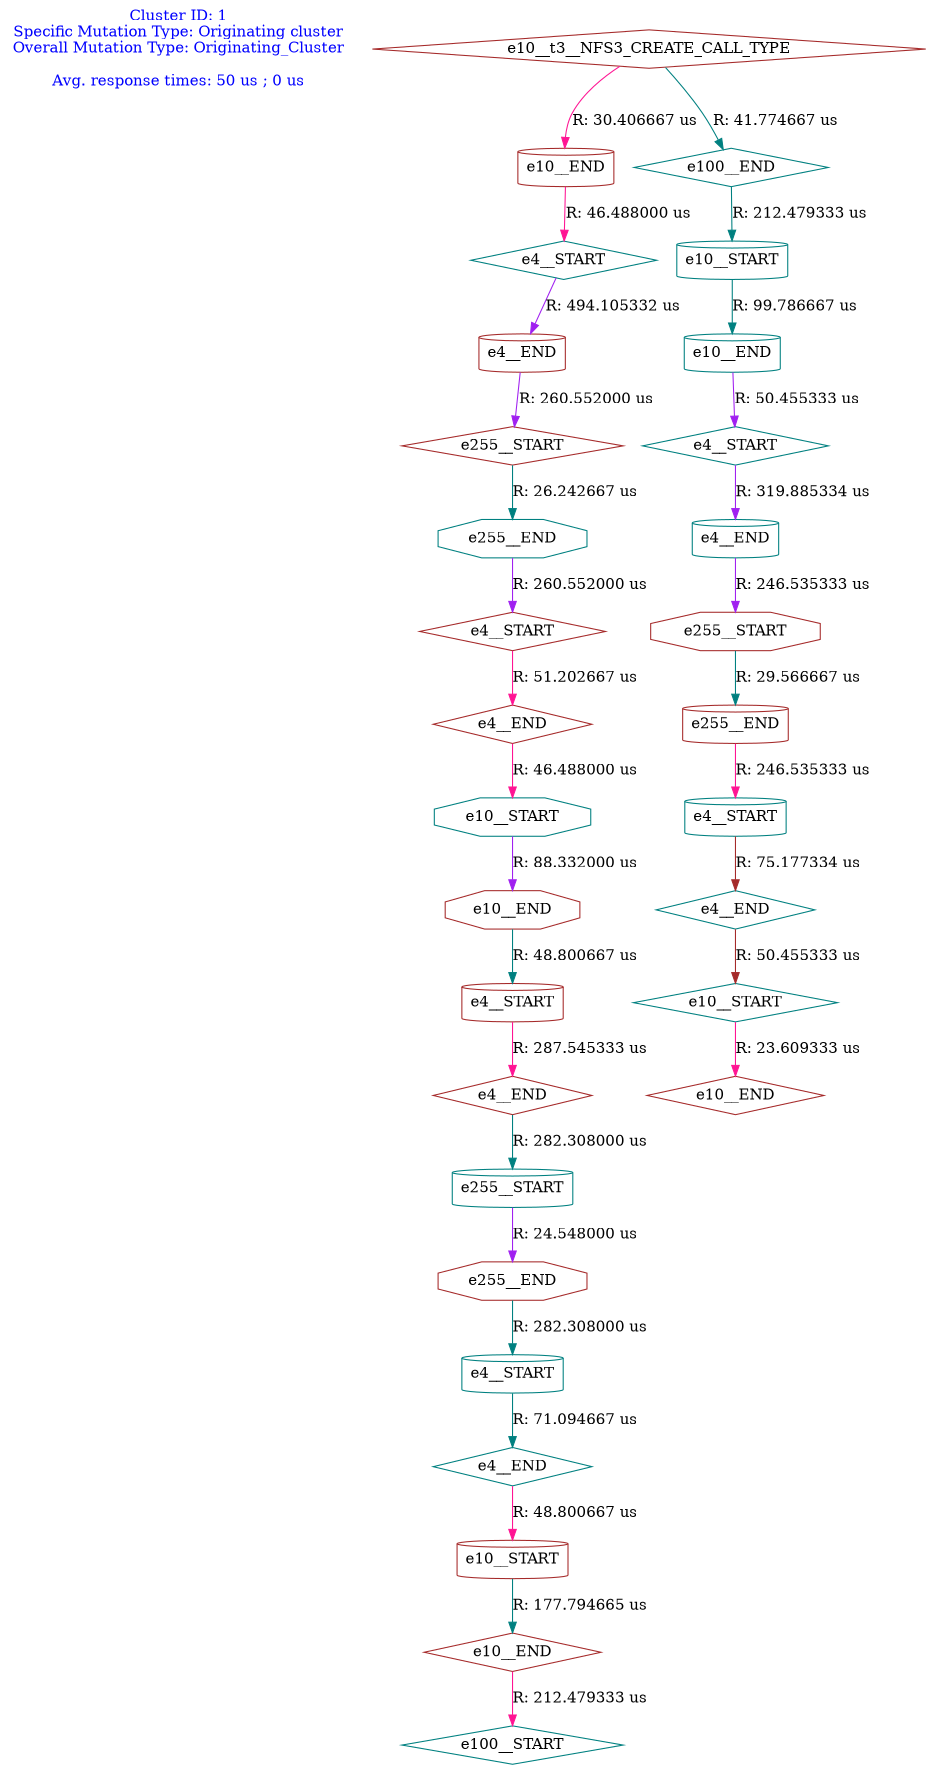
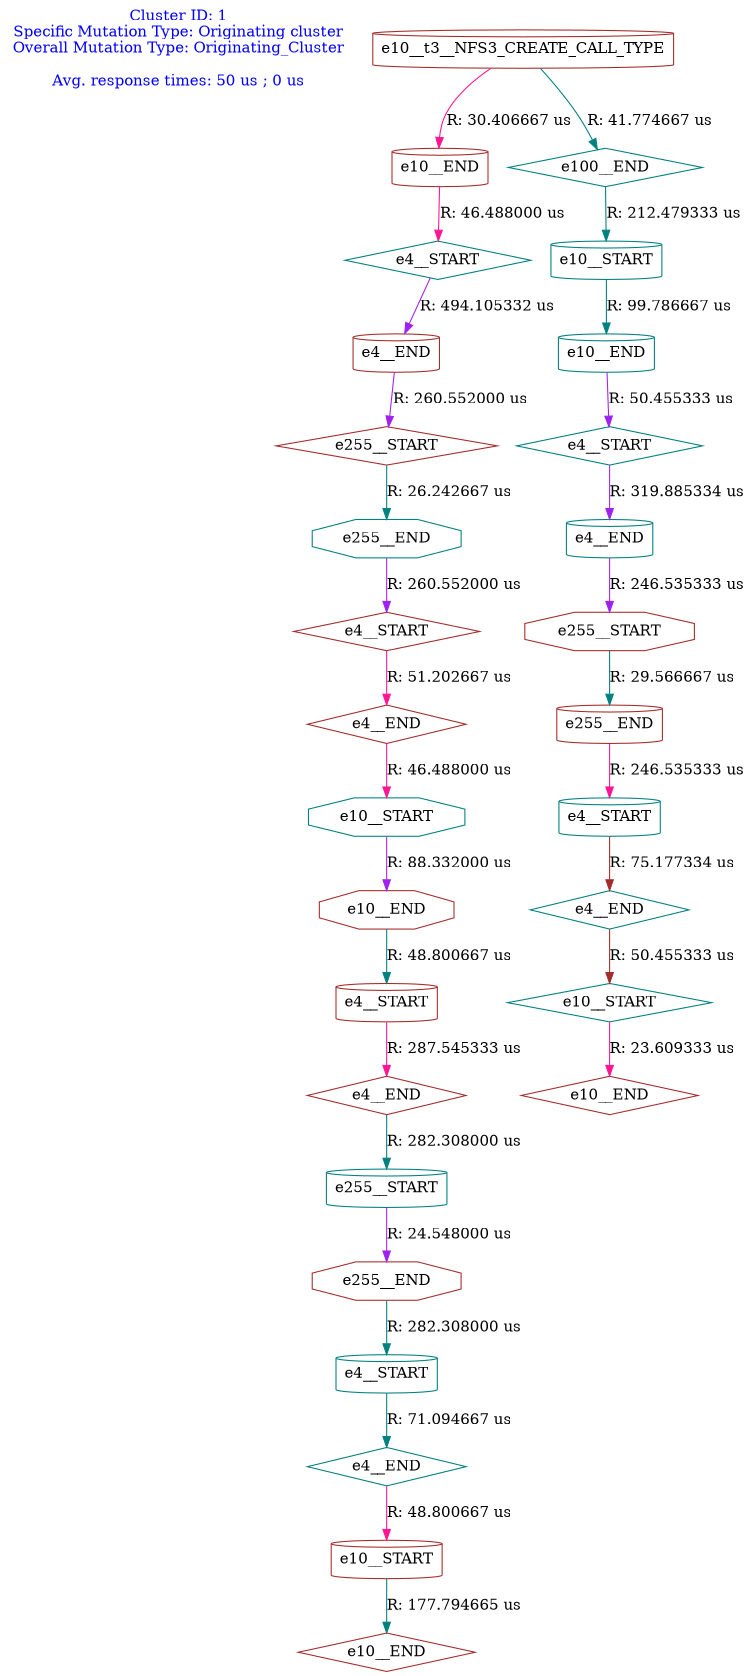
(649, 49) -> (523, 49)
(513, 1745) -> none
